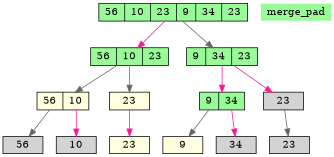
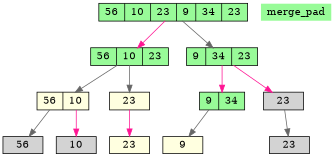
(236, 145) -> none
